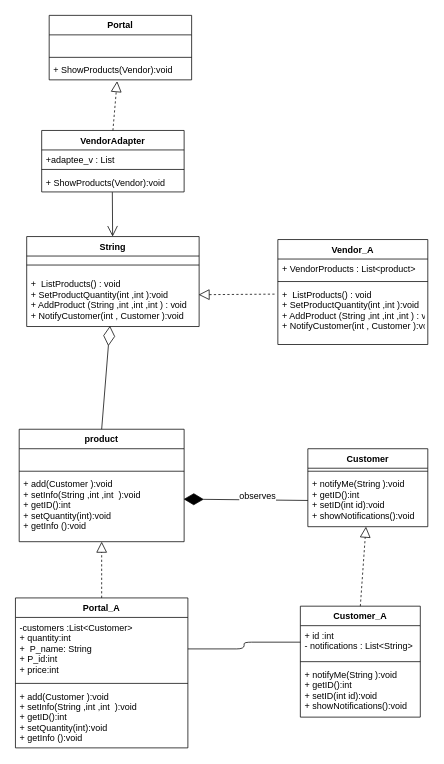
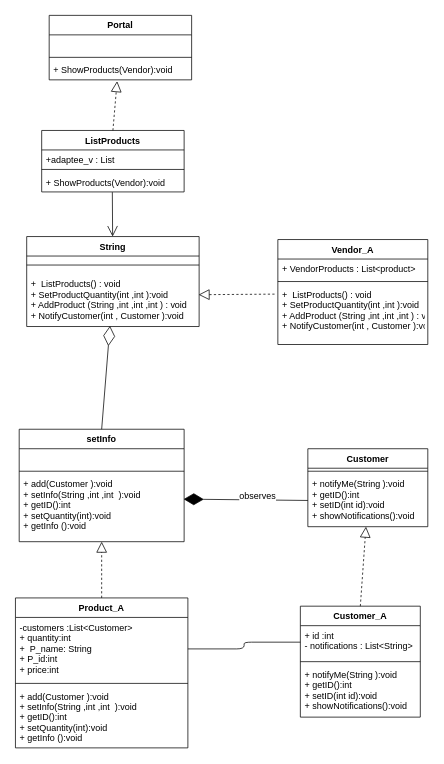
(113, 141) -> (113, 141)
(101, 440) -> (101, 440)
(101, 608) -> (101, 608)
